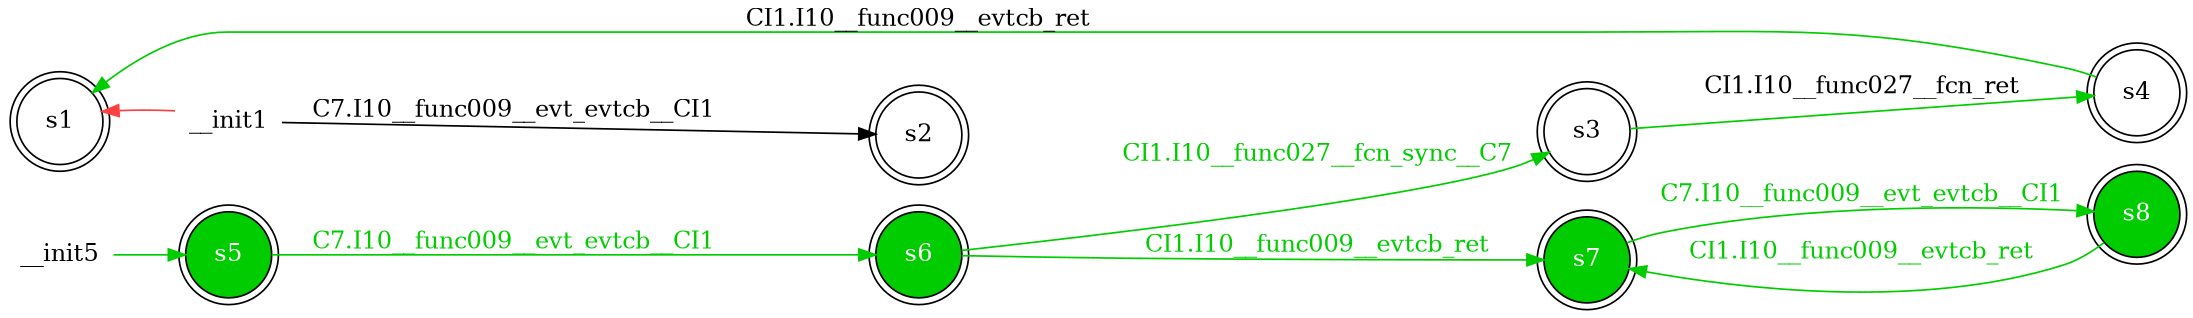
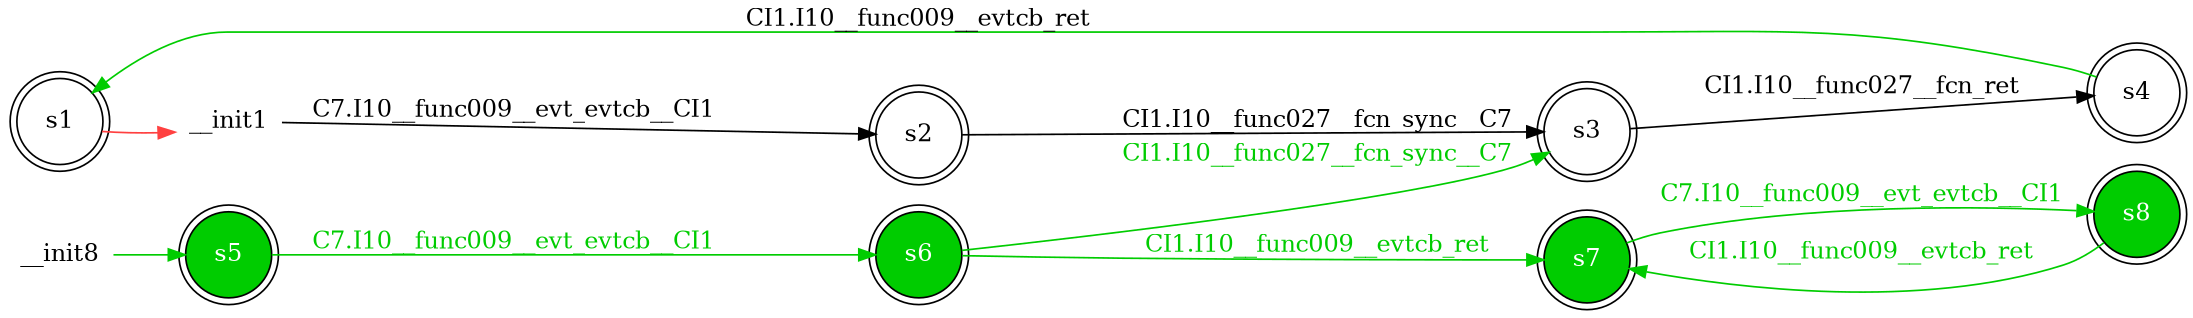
(147, 110) -> (130, 133)
(1853, 113) -> (1853, 113)
none -> (1244, 133)
(60, 255) -> (60, 255)
